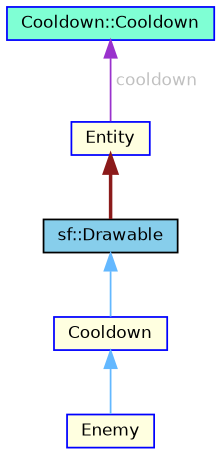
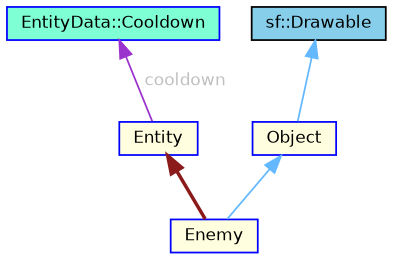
(111, 24) -> (113, 24)
(111, 196) -> (191, 195)
(111, 334) -> (294, 138)
